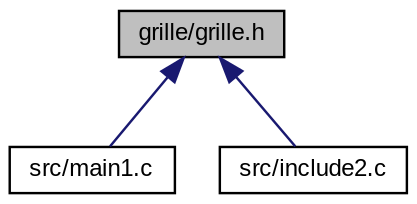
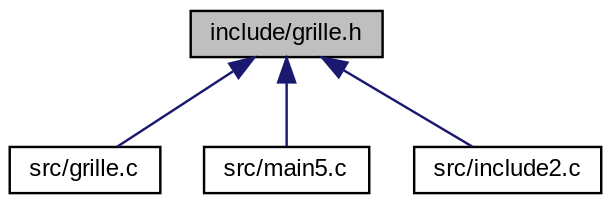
(202, 34) -> (287, 34)
none -> (85, 170)
(92, 170) -> (287, 170)
